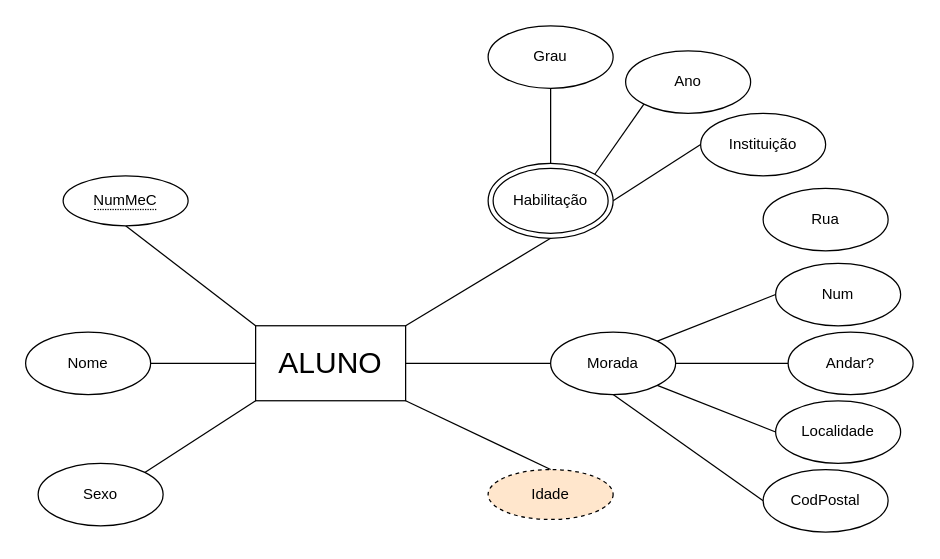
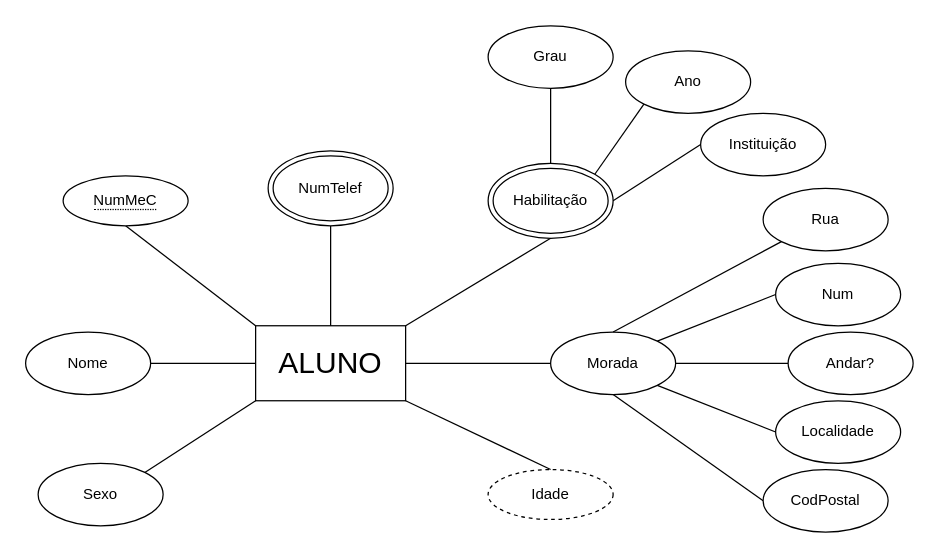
none -> (331, 188)
none -> (331, 276)
none -> (697, 287)
(551, 494) -> (551, 494)
